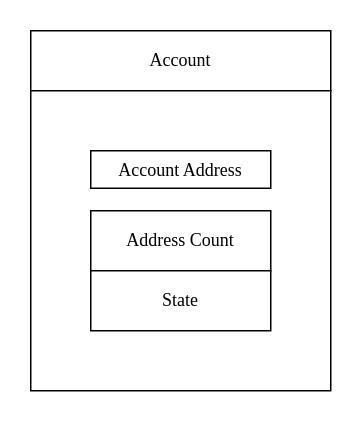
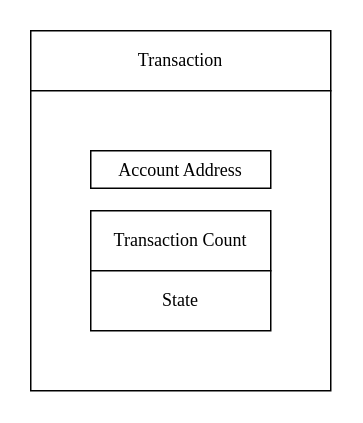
(181, 61) -> (181, 61)
(181, 241) -> (181, 241)
